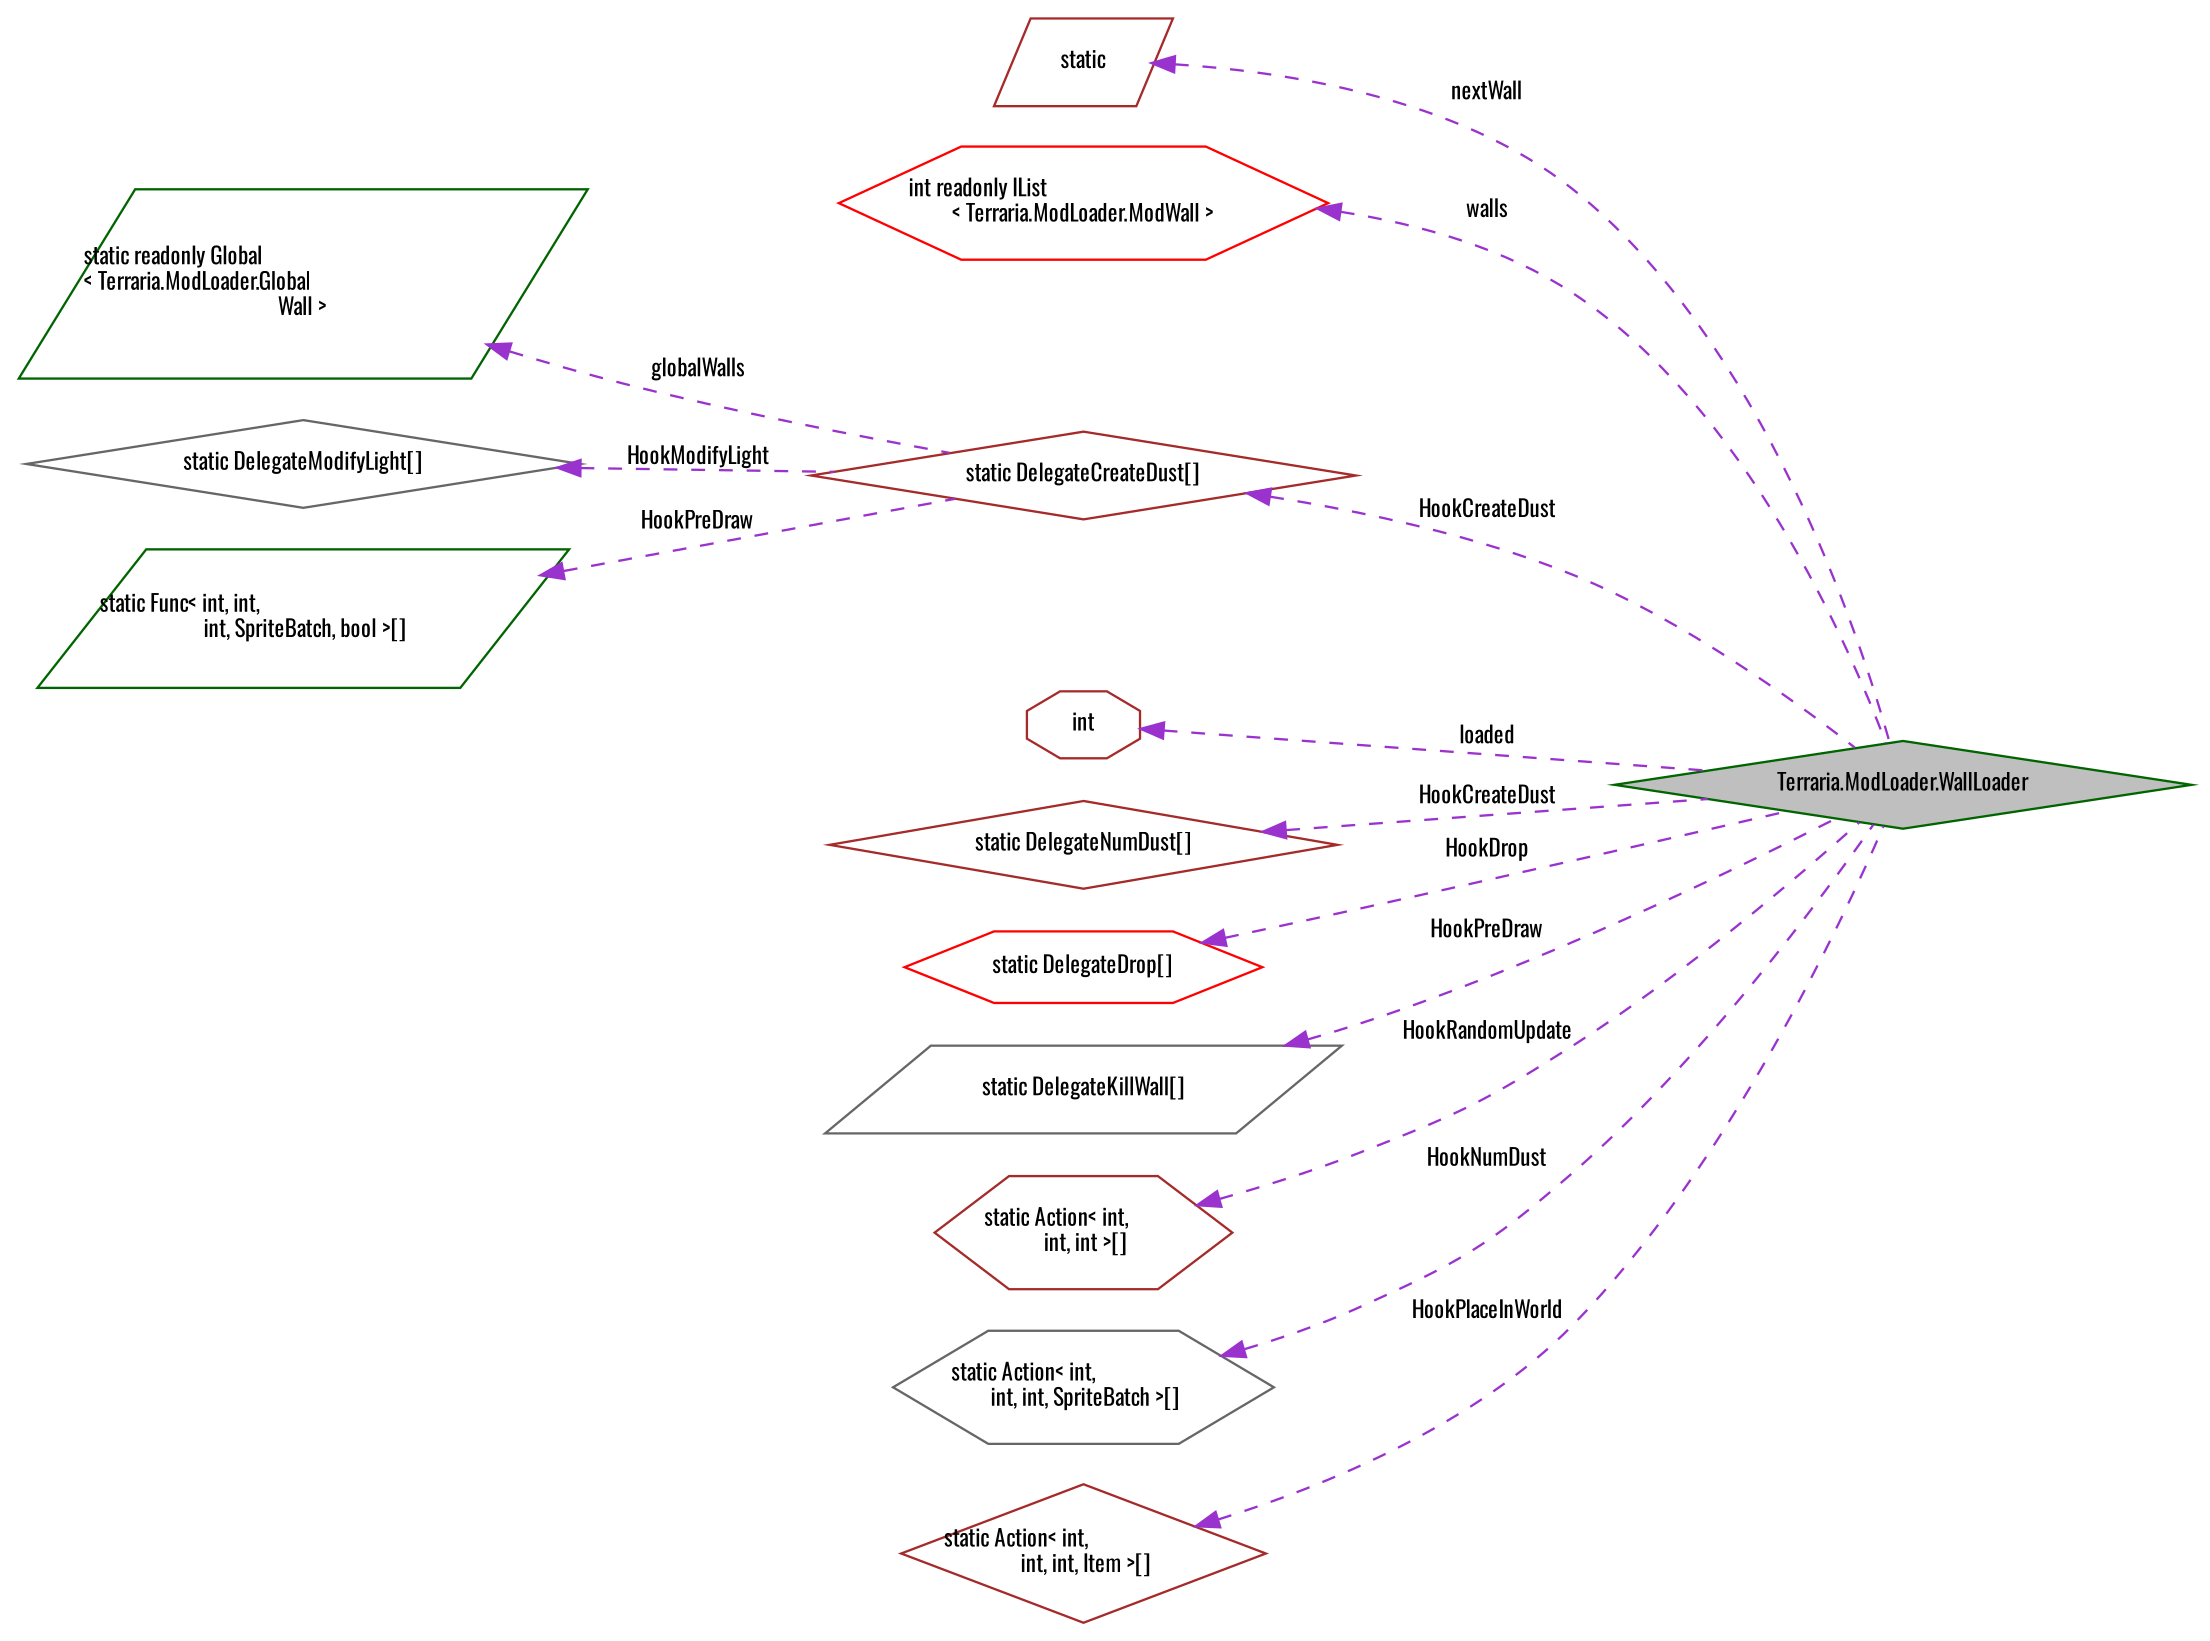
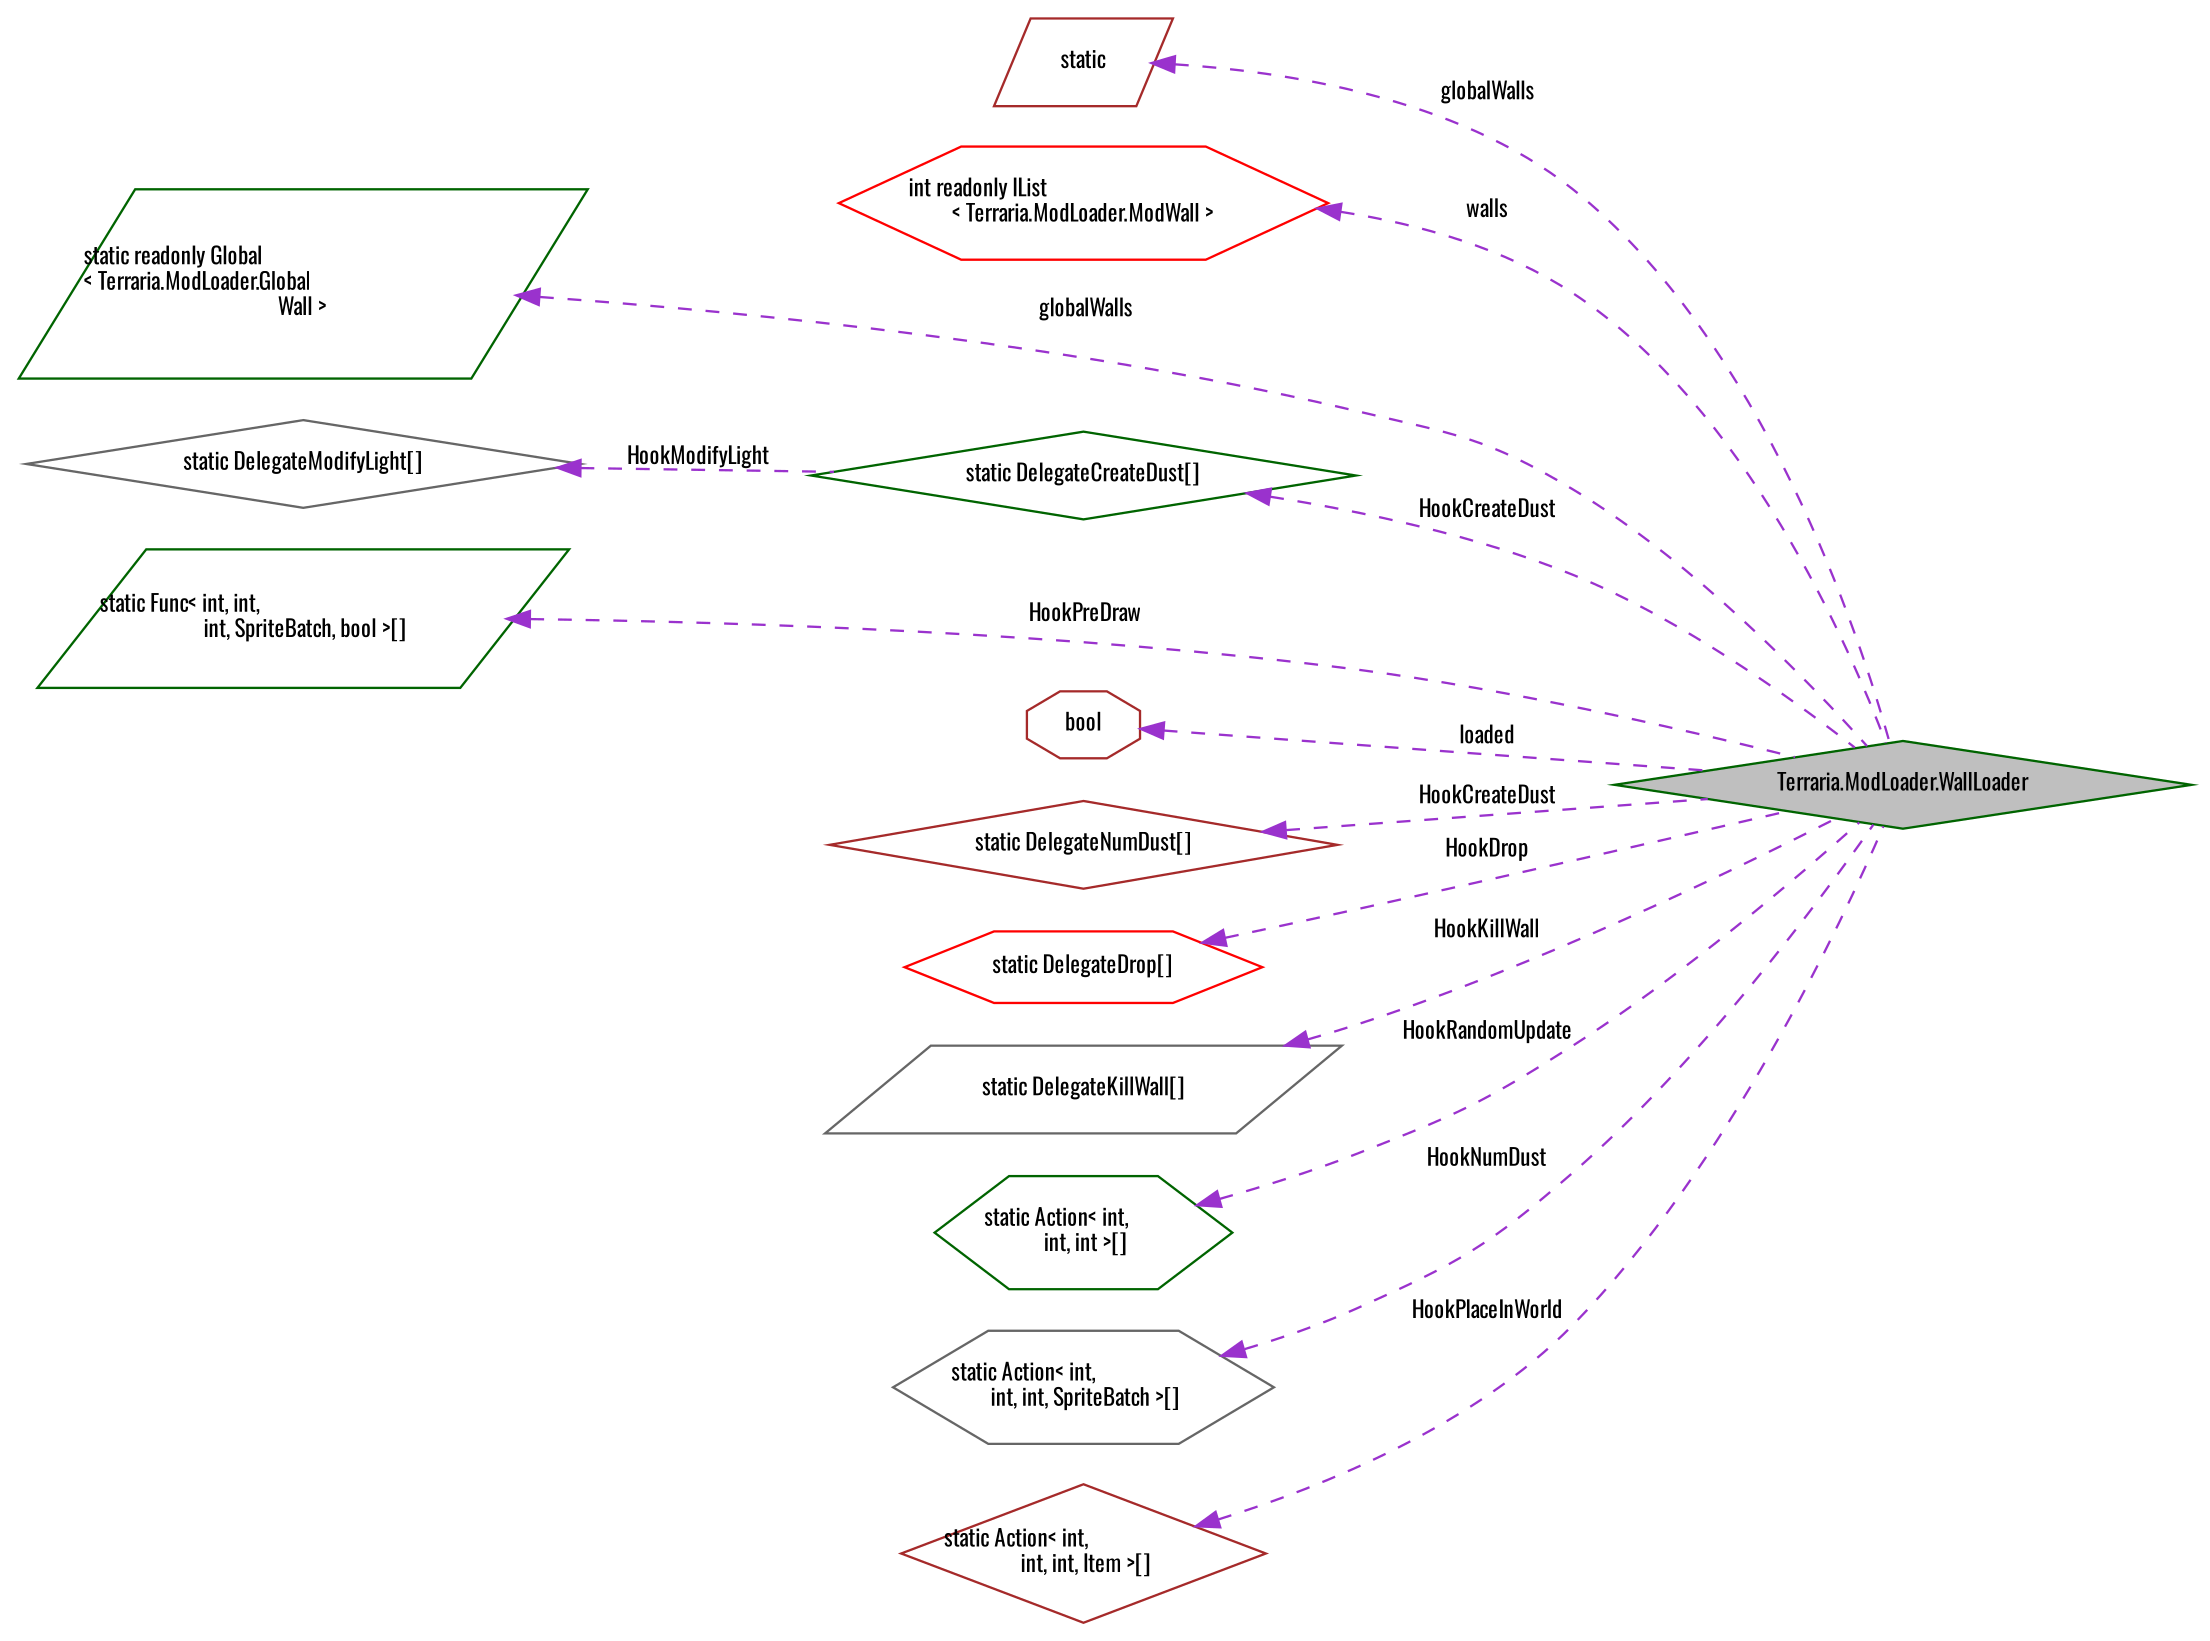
(1485, 93) -> (1485, 93)
(728, 408) -> (1258, 389)
(1083, 476) -> (1083, 476)
(760, 535) -> (1167, 649)
(1083, 725) -> (1083, 725)
(1485, 931) -> (1485, 931)
(1083, 1233) -> (1083, 1233)
